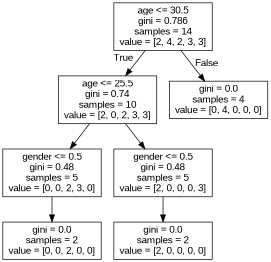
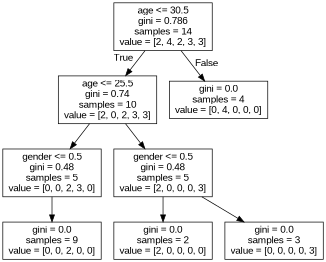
(52, 241) -> (52, 241)
none -> (274, 241)
